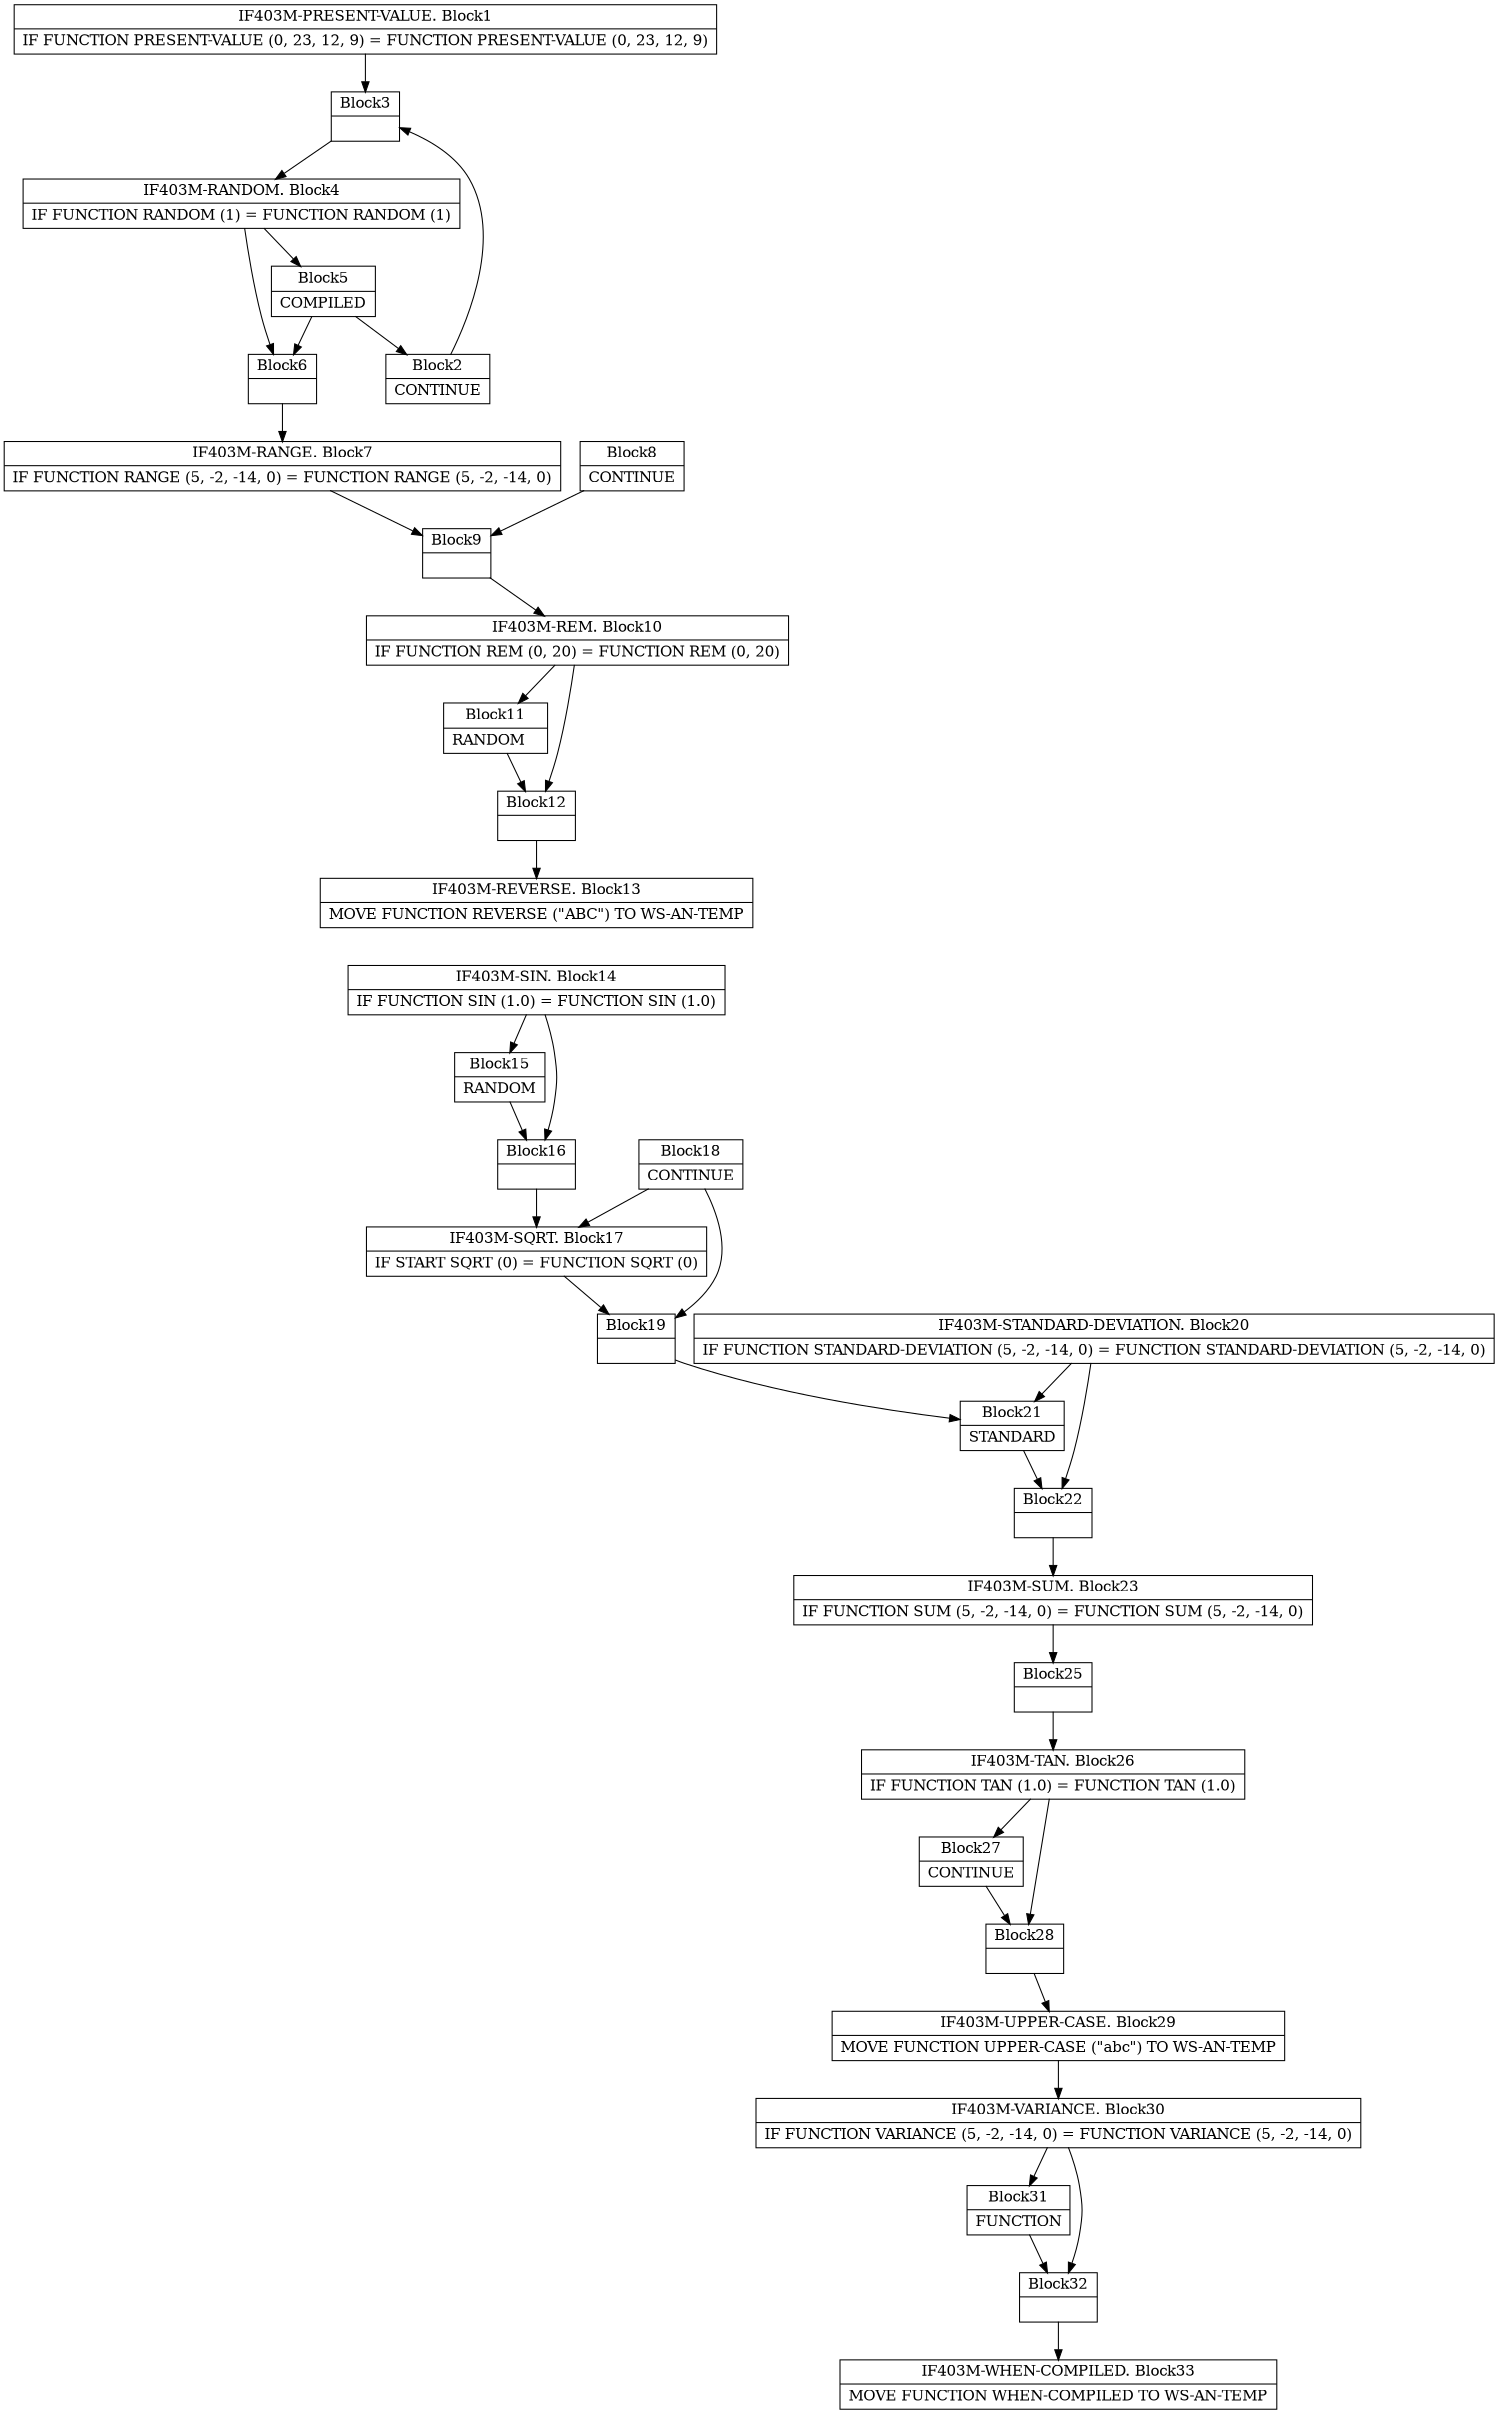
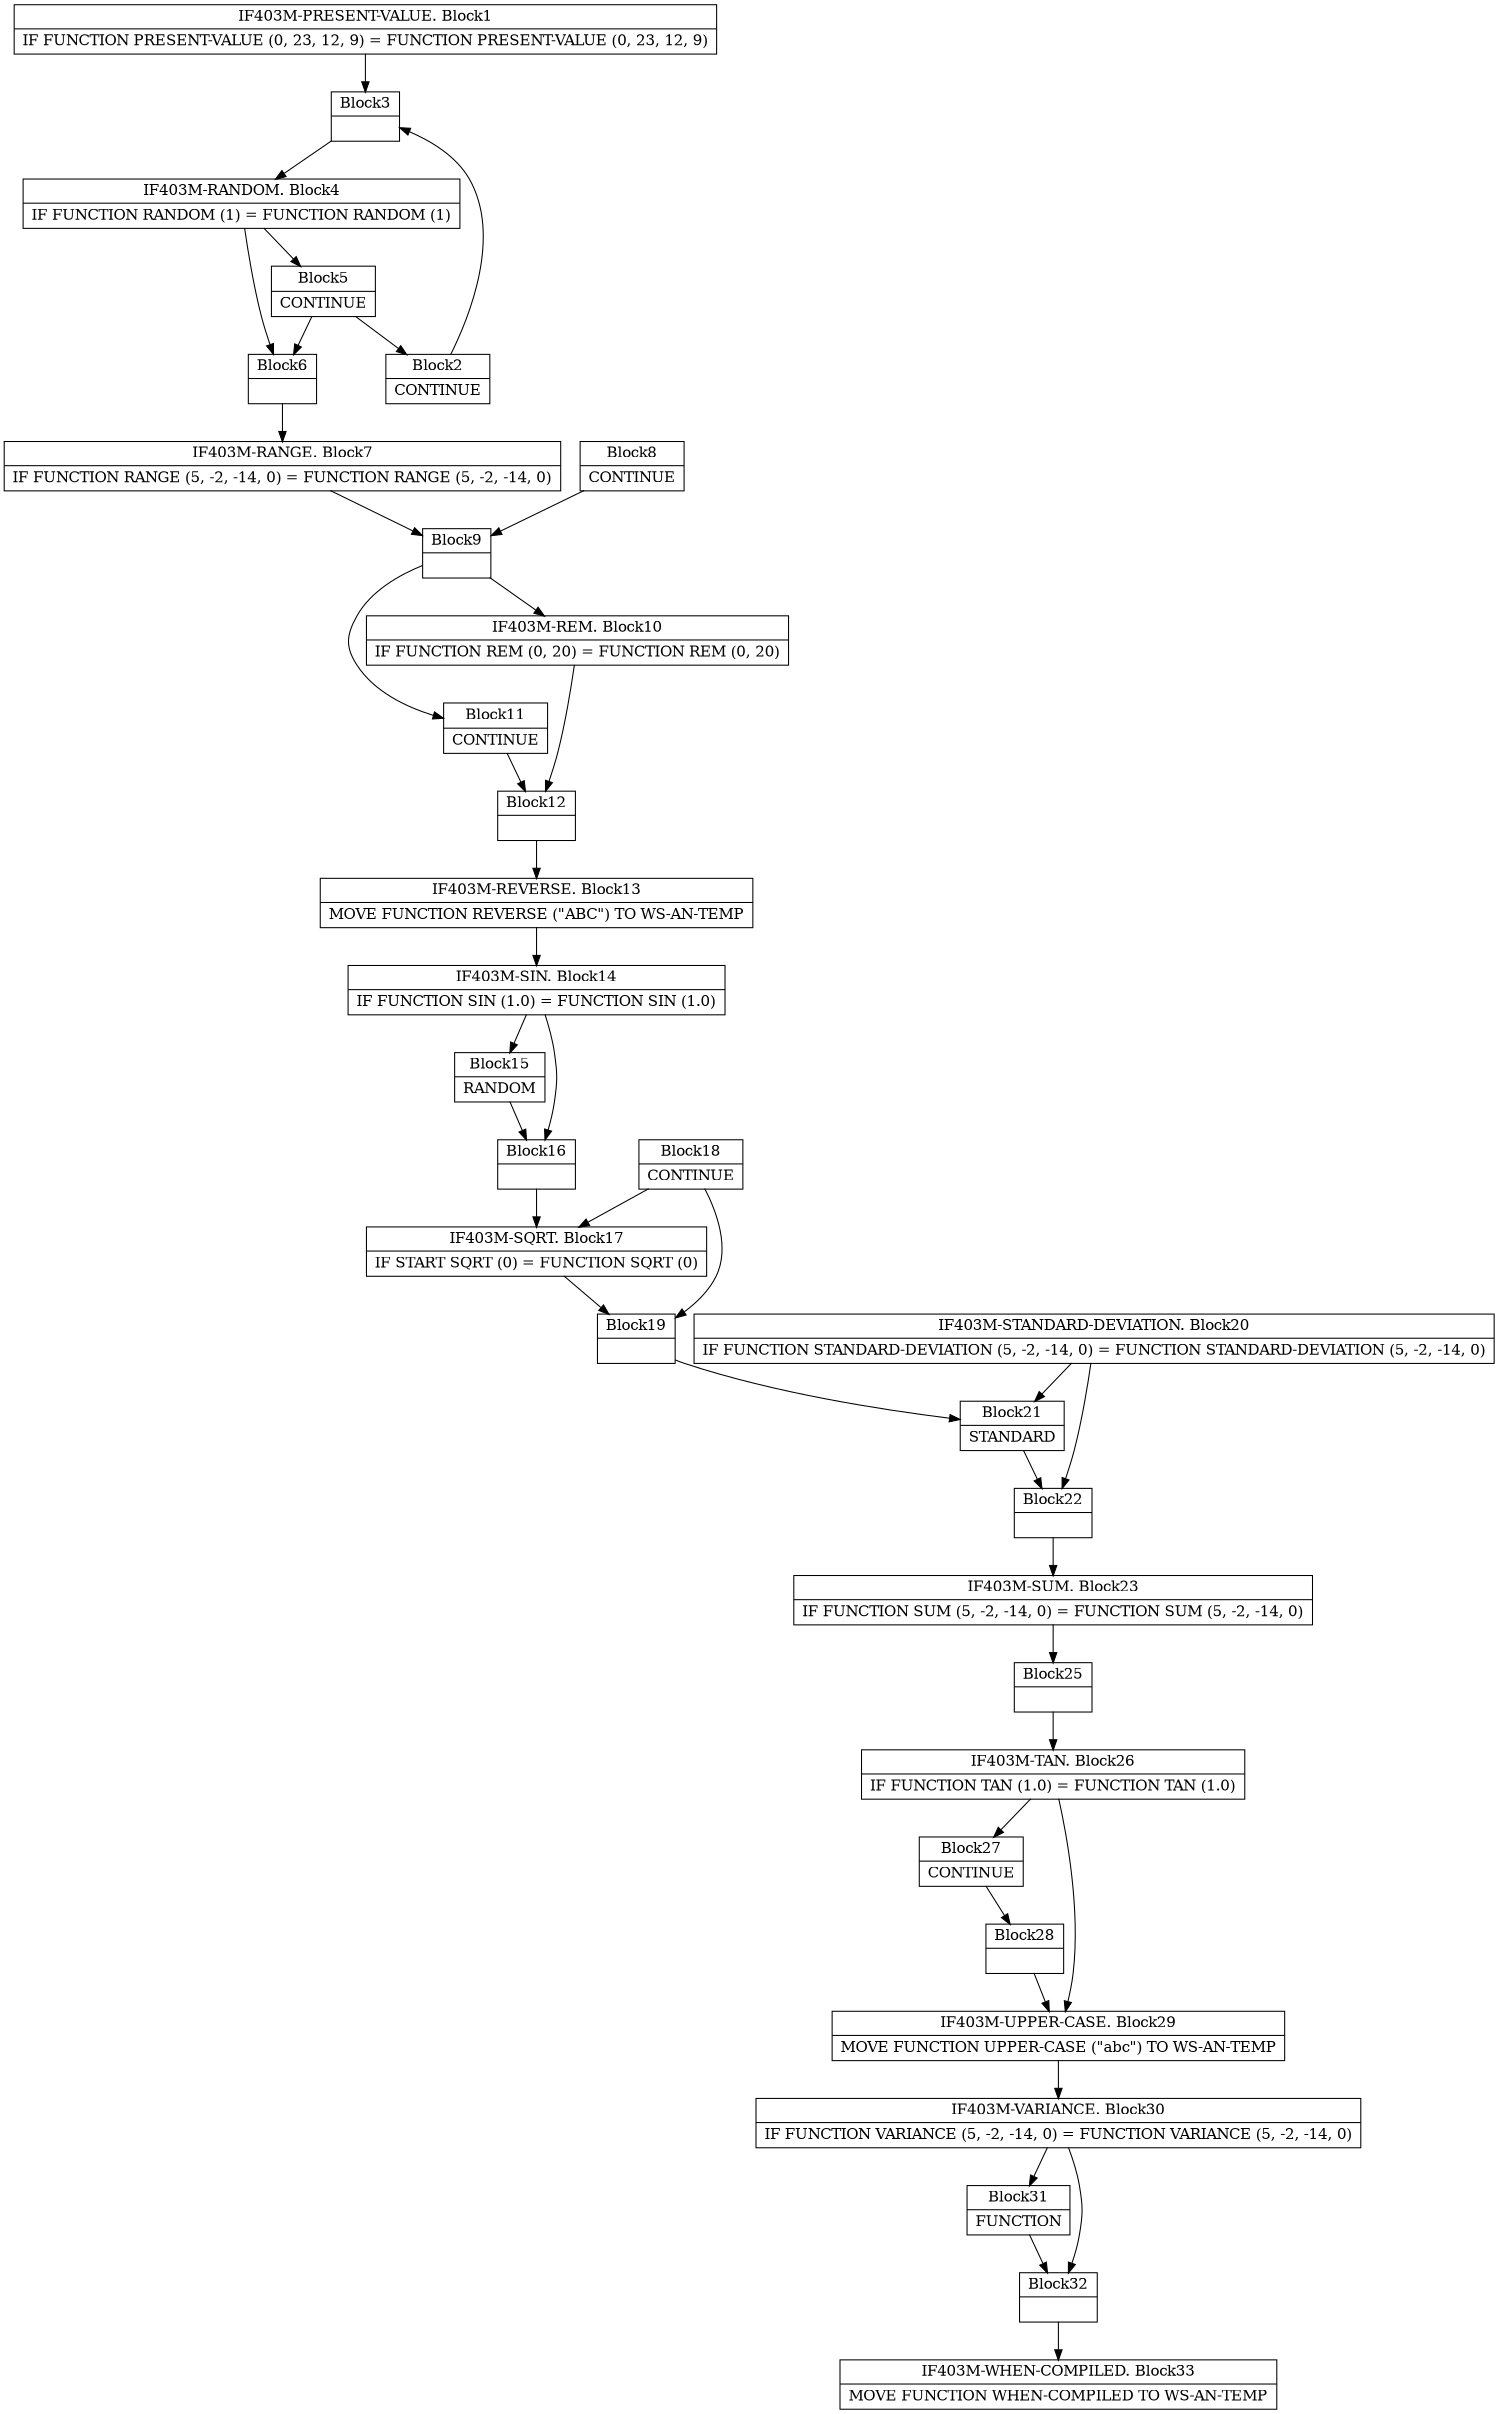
(323, 303) -> (323, 303)
(540, 680) -> (349, 645)
(489, 740) -> (496, 740)
none -> (537, 941)
(1040, 1857) -> (1074, 1900)
